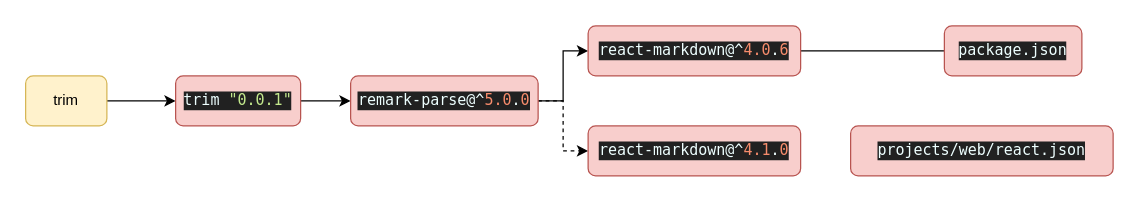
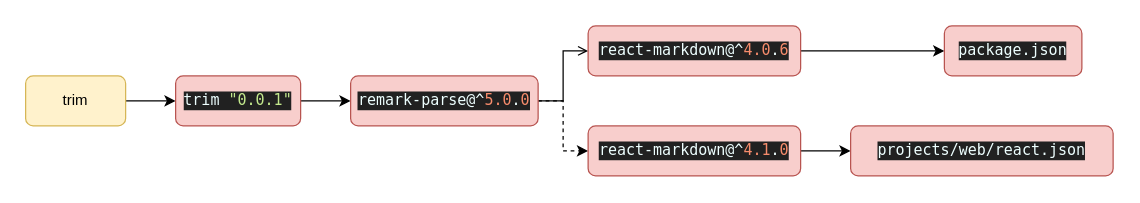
(578, 51) -> (580, 51)
(937, 51) -> (934, 51)
(66, 101) -> (76, 101)
none -> (822, 151)
